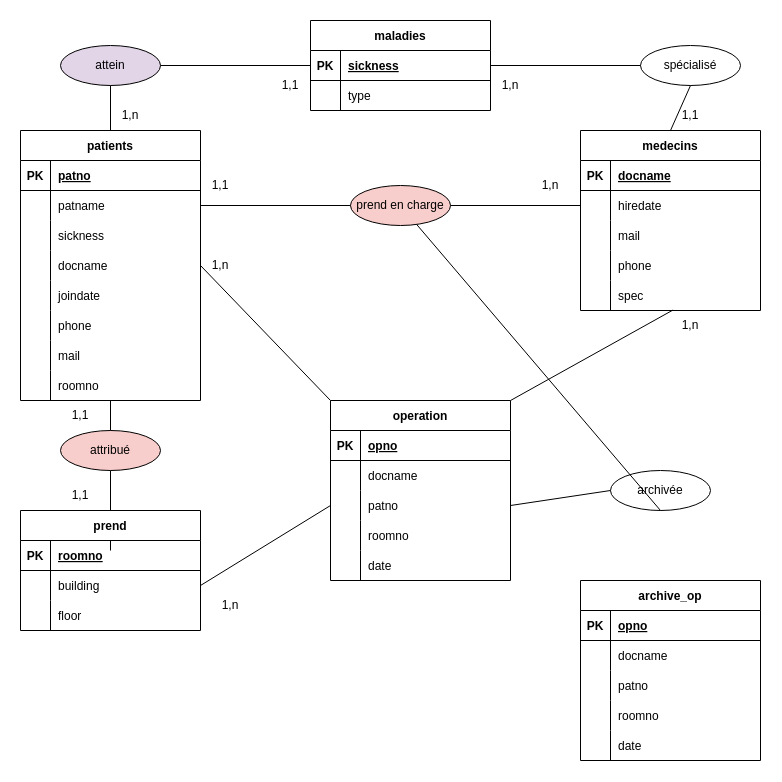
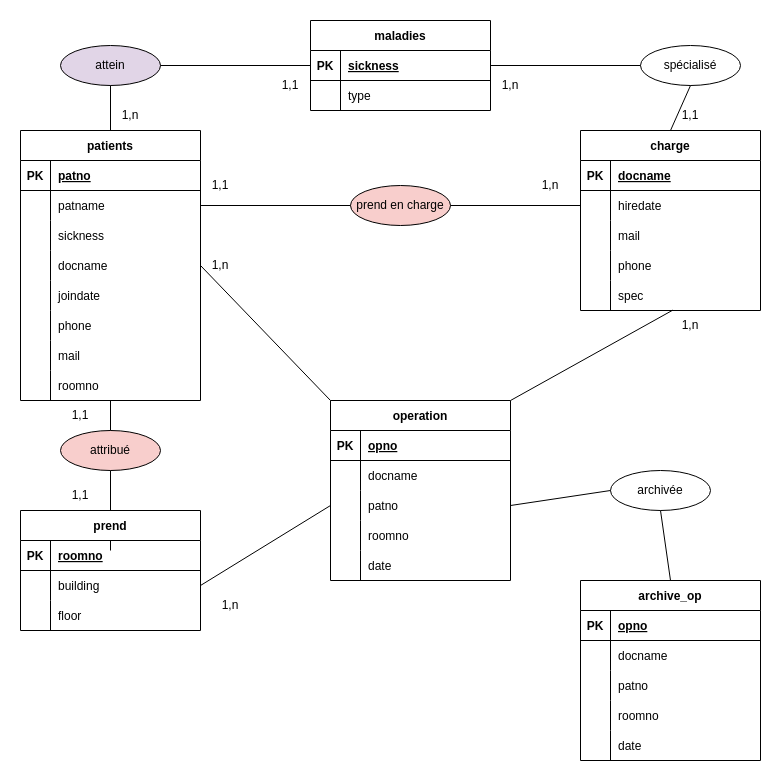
(670, 146) -> (670, 146)
(539, 368) -> (666, 546)
